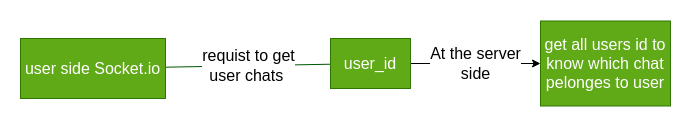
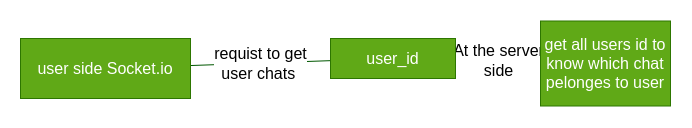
(371, 64) -> (393, 59)
(93, 69) -> (106, 69)
